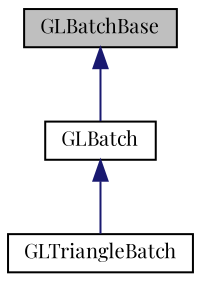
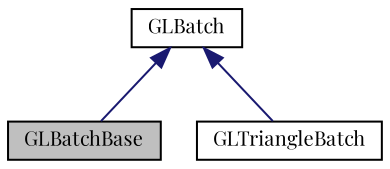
(100, 95) -> (129, 92)
